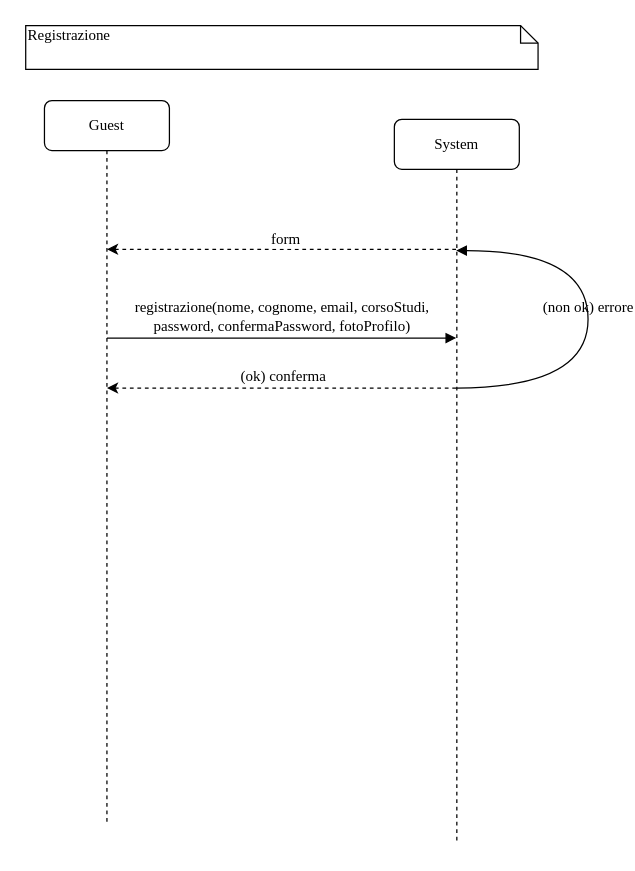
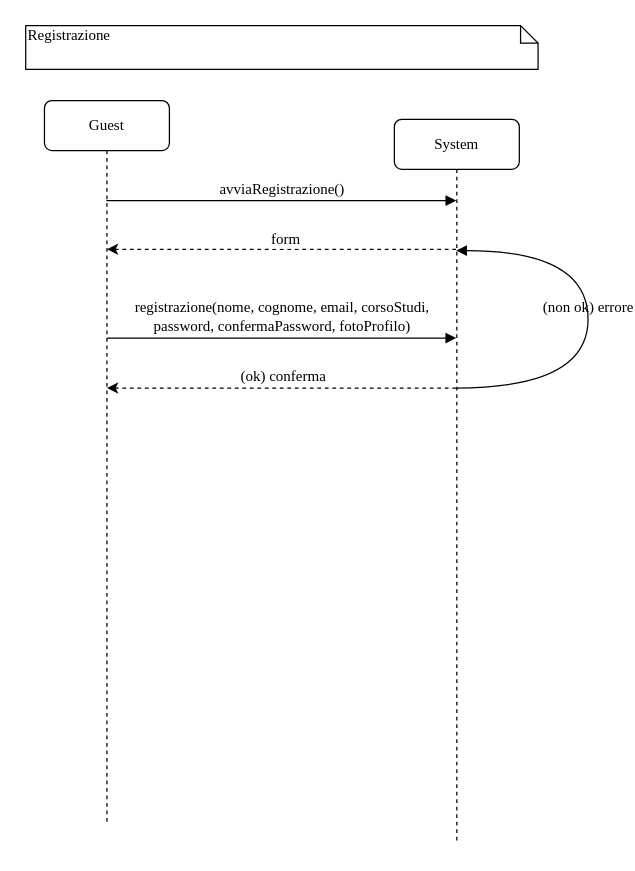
none -> (280, 201)
